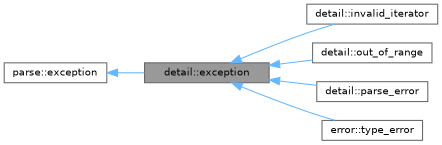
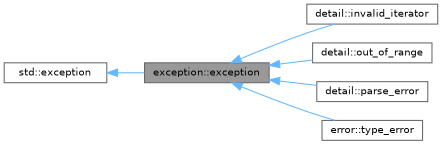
(56, 73) -> (56, 73)
(207, 73) -> (207, 73)
